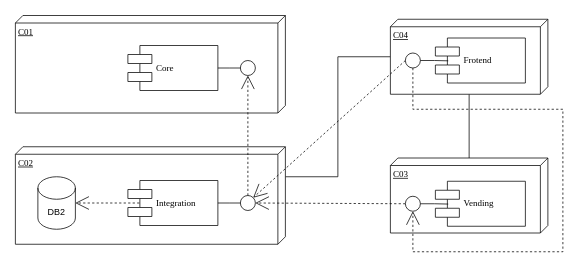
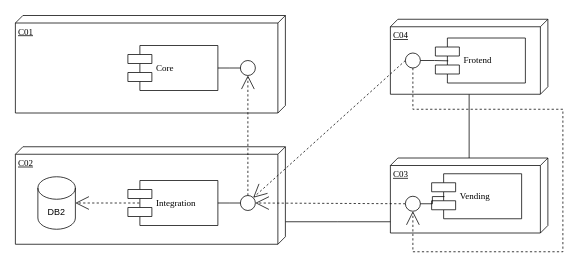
(338, 117) -> none
(480, 204) -> (477, 196)
none -> (338, 222)
